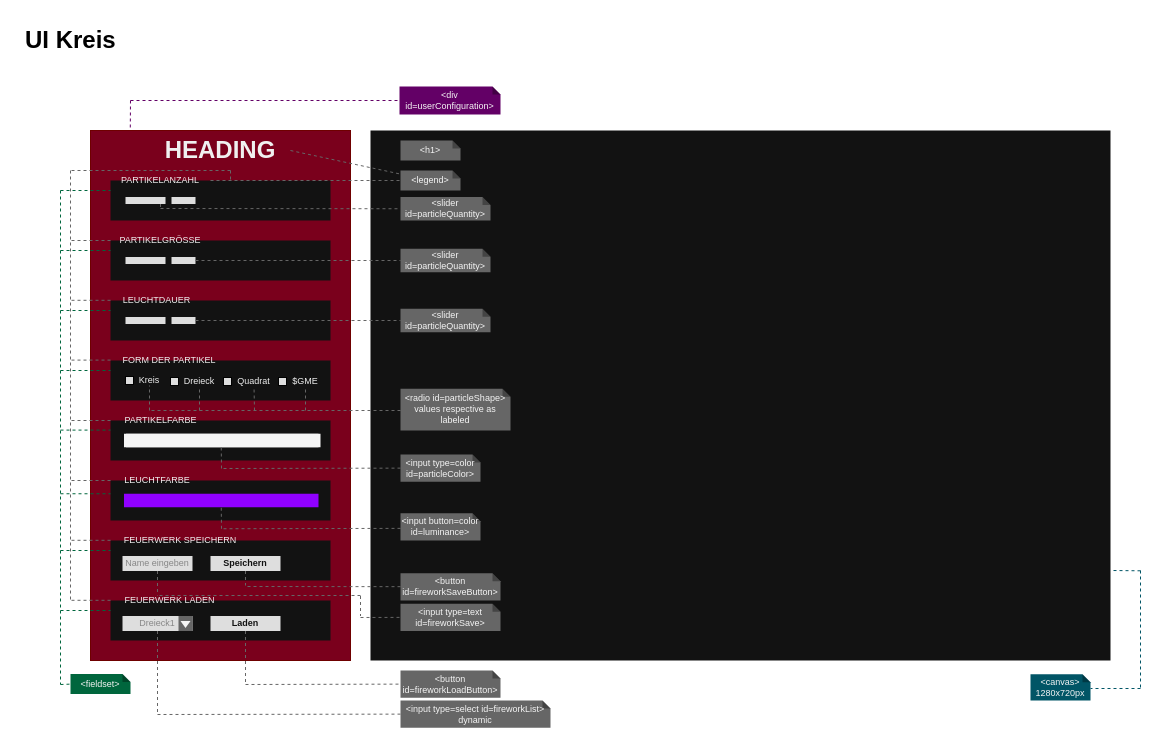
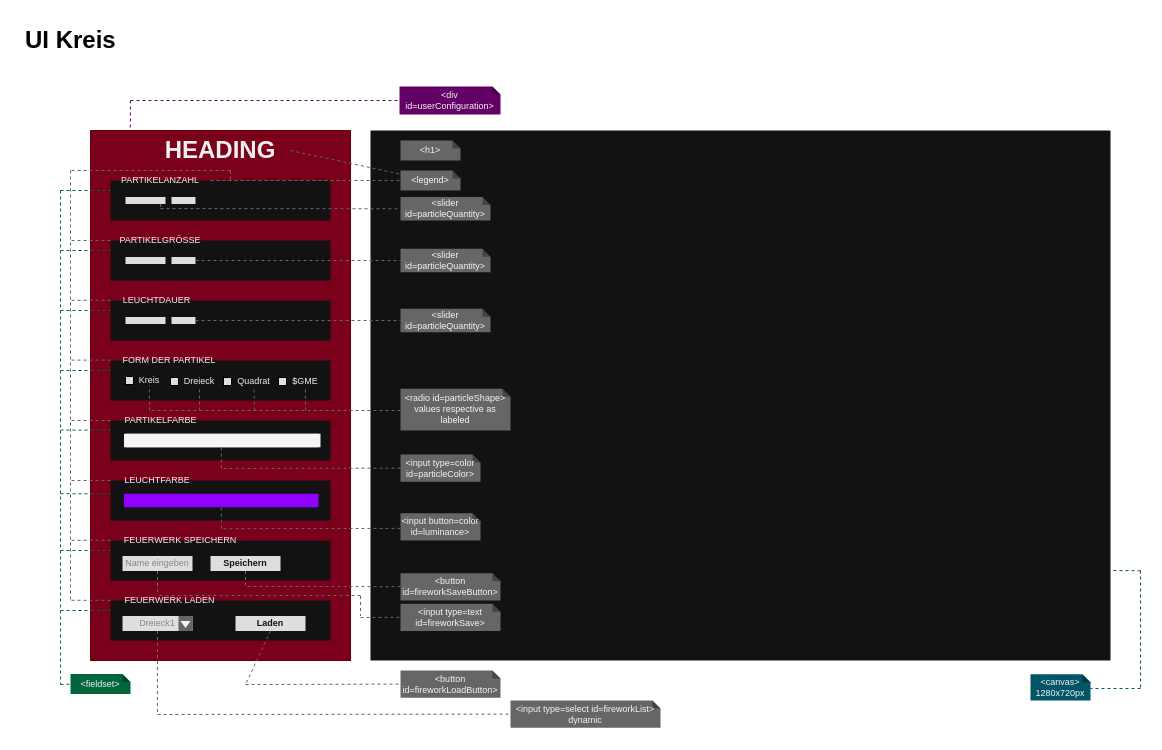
(246, 624) -> (271, 624)
(476, 714) -> (586, 714)
